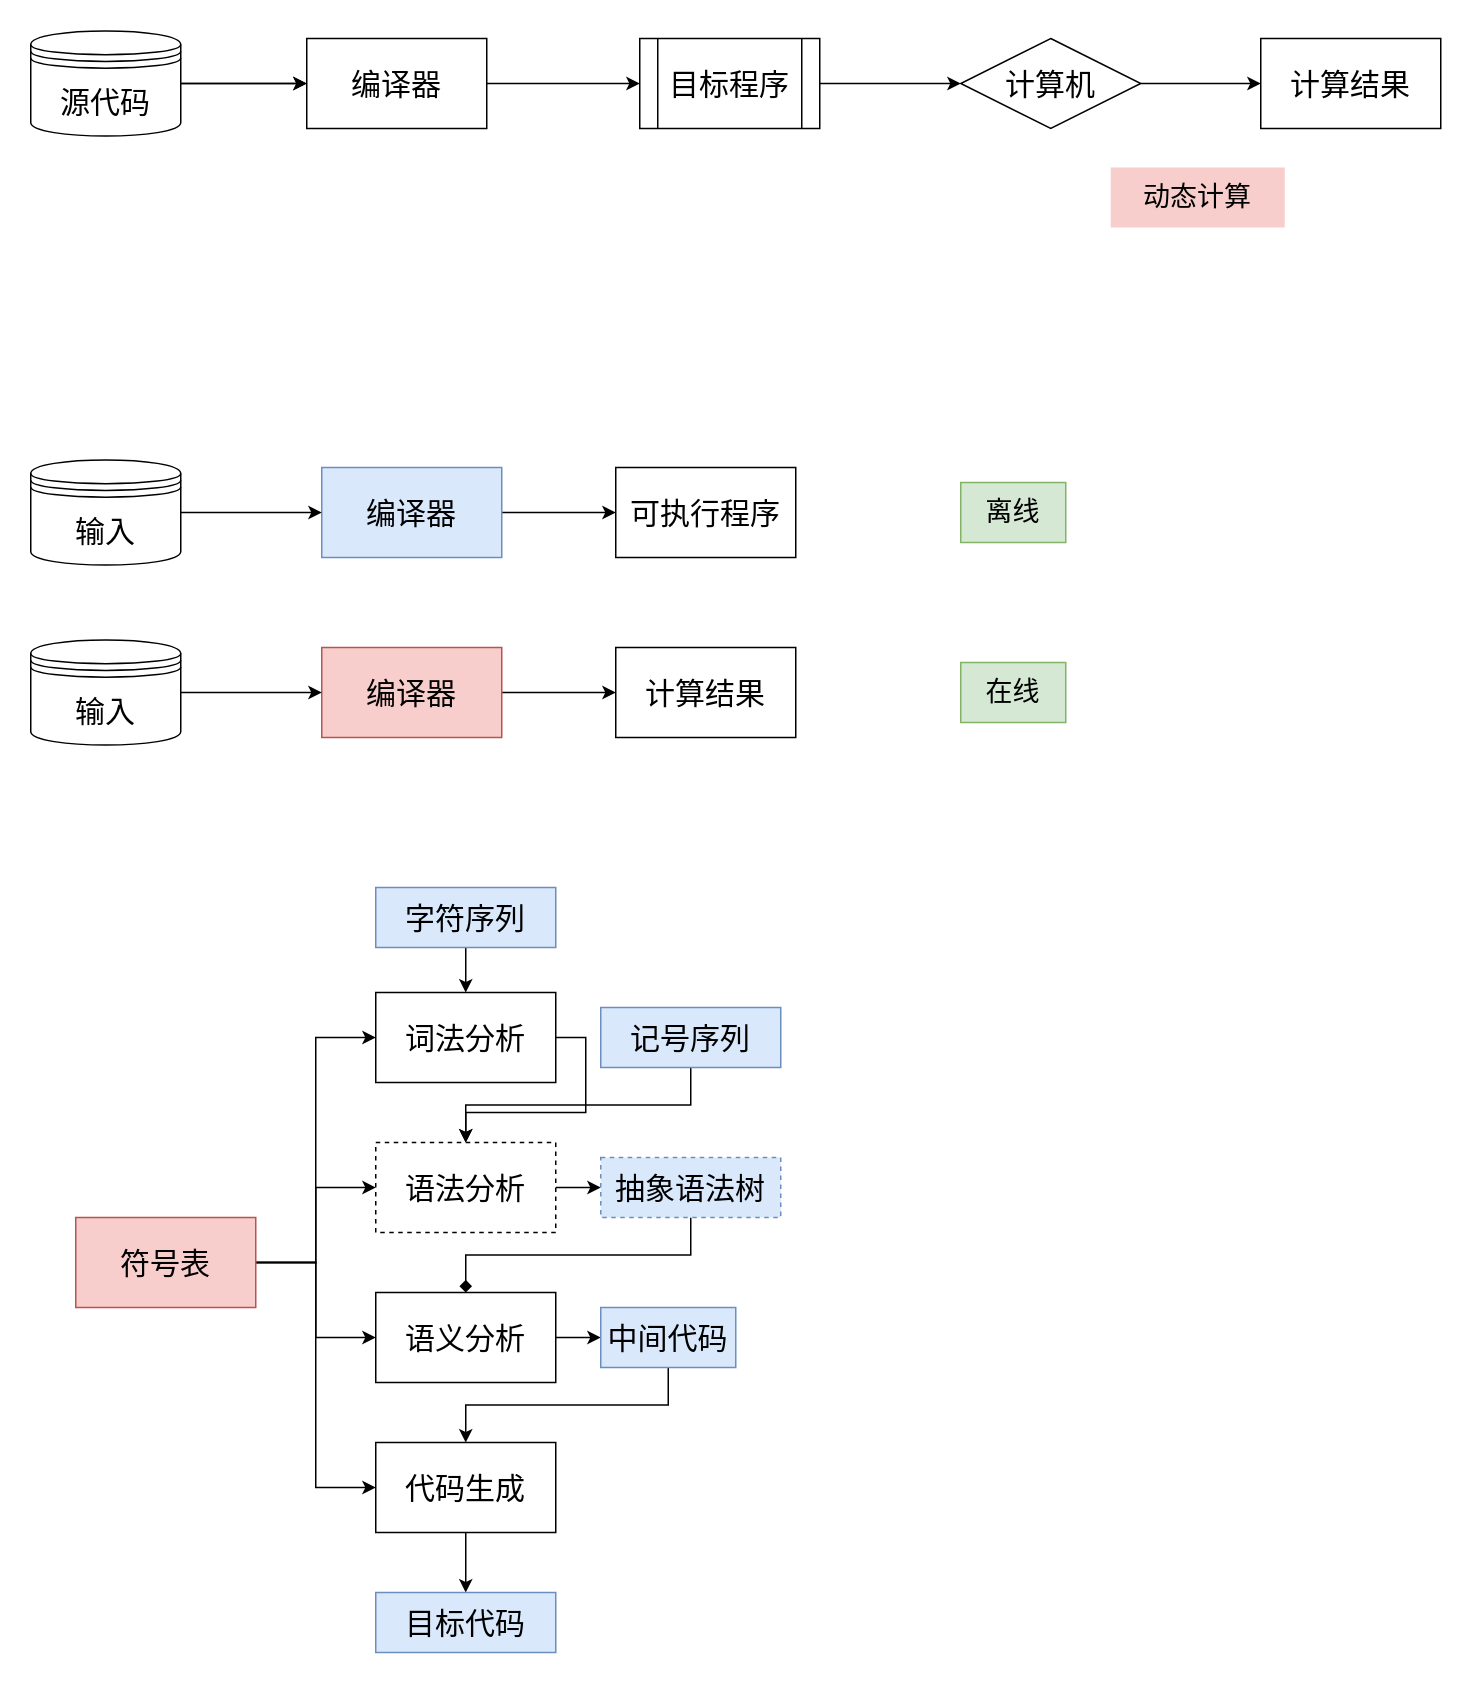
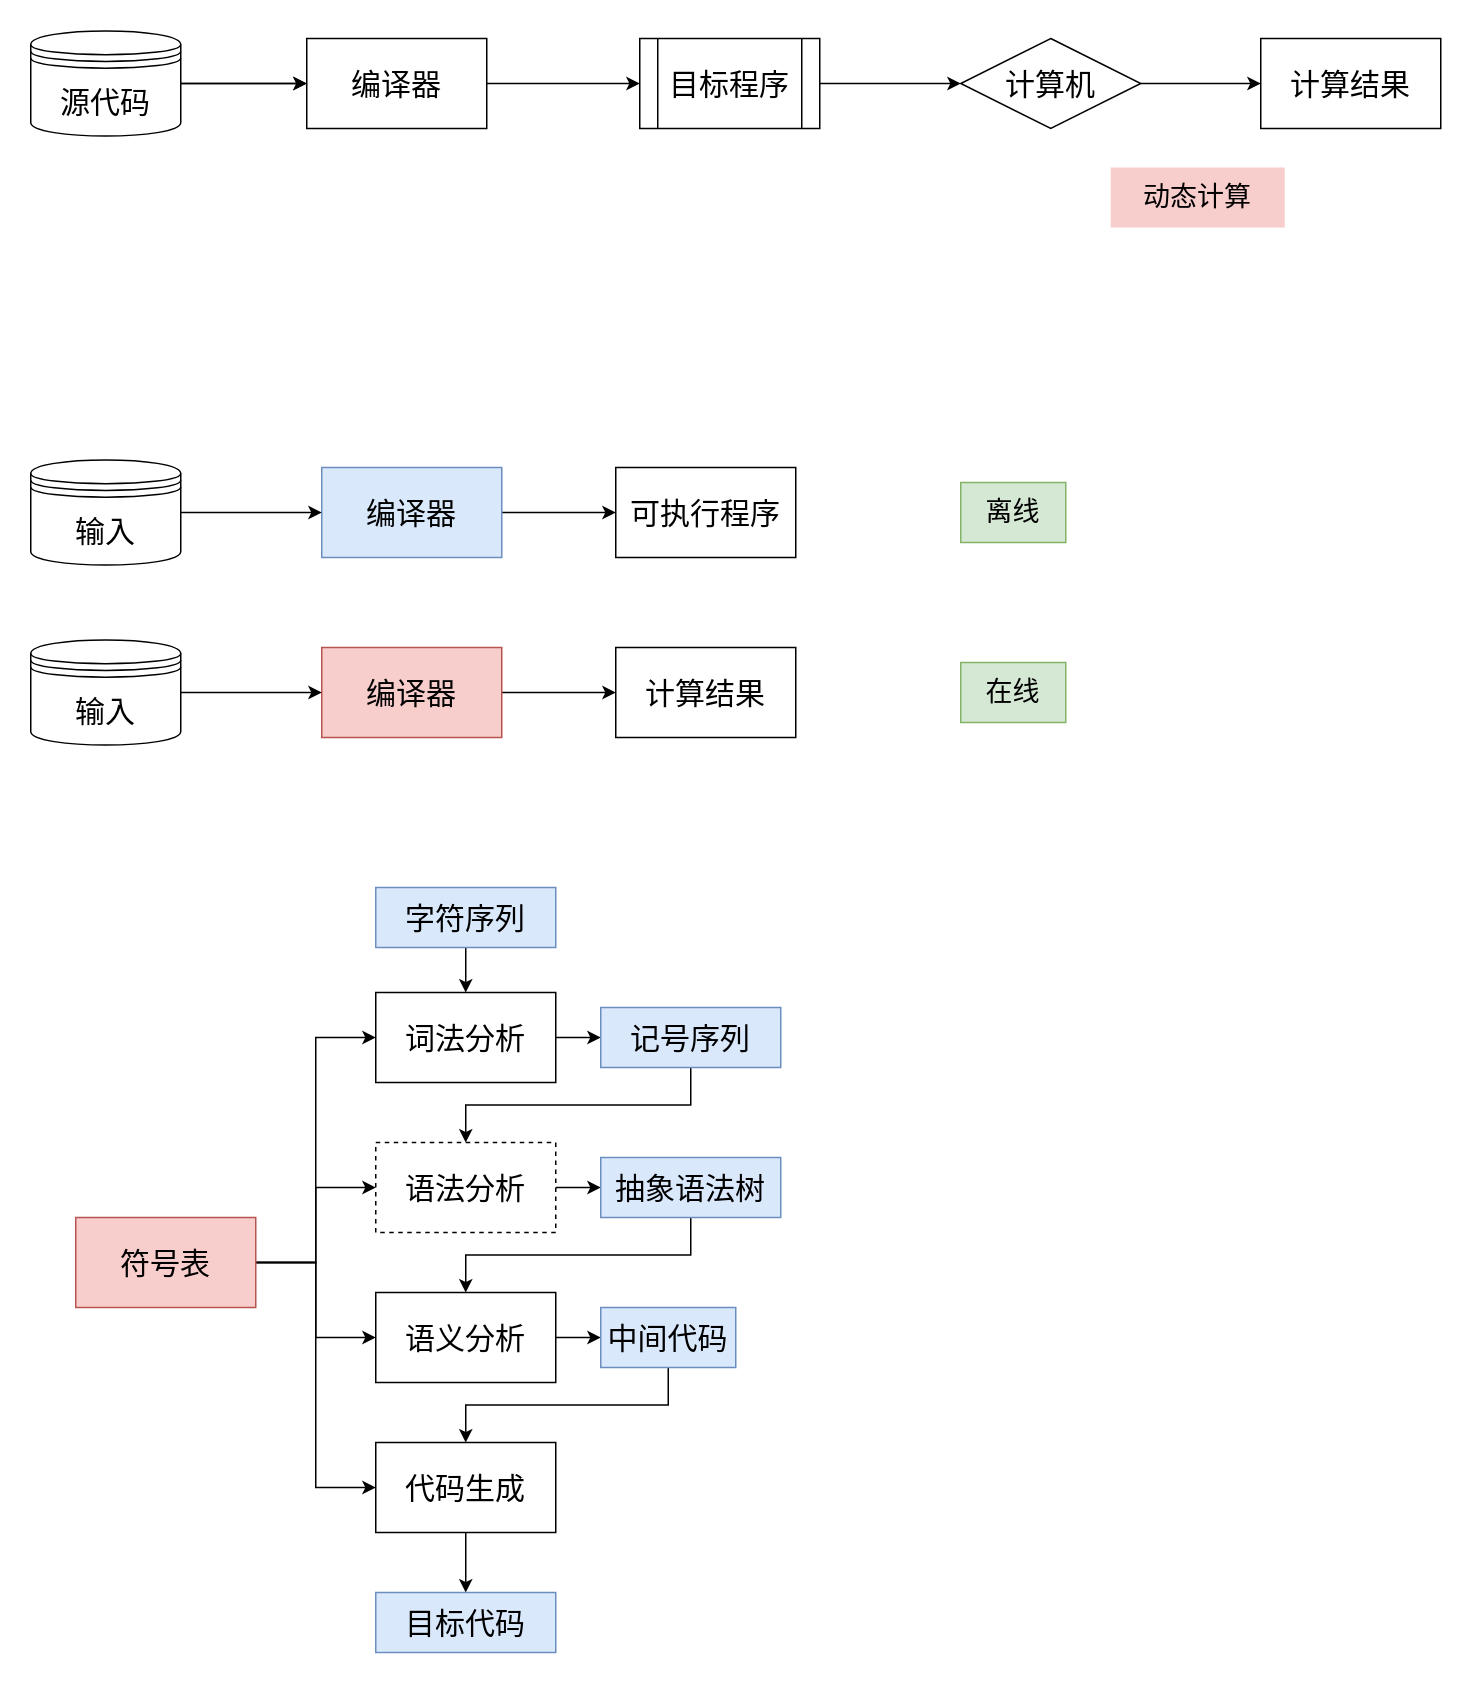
(566, 1112) -> (587, 1037)
(691, 1187) -> (691, 1187)
(466, 1280) -> (466, 1281)
